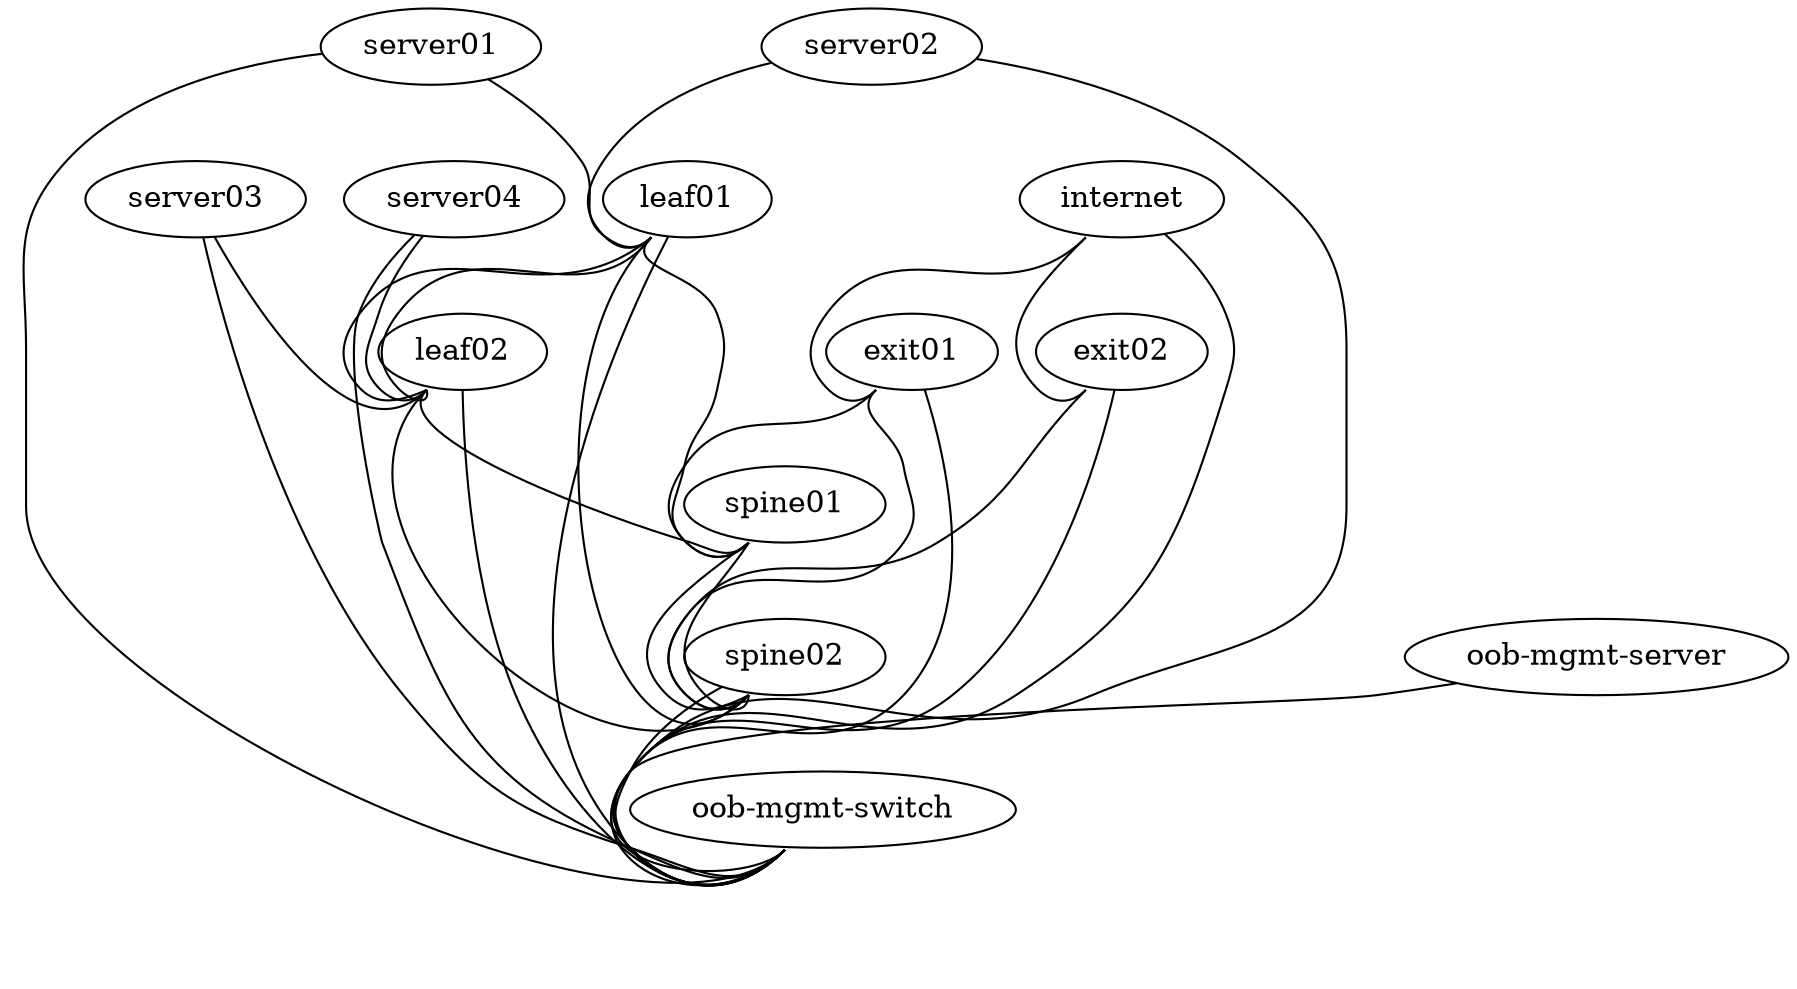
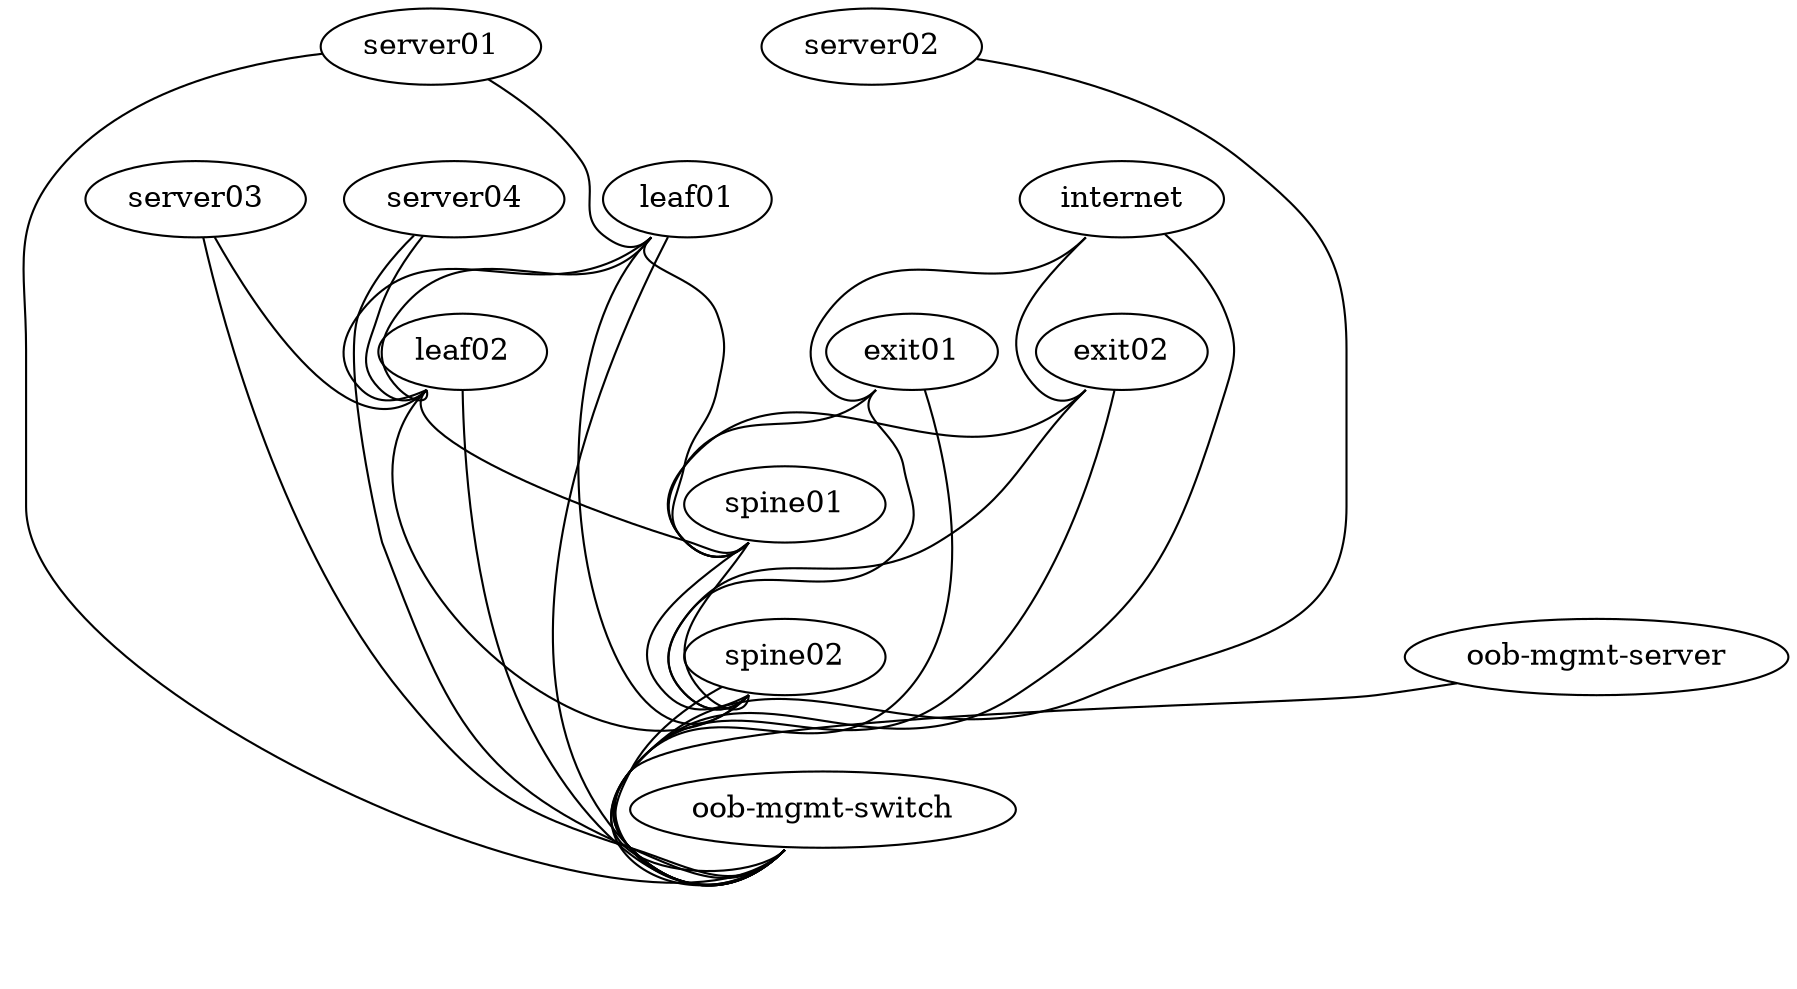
(623, 137) -> none
none -> (907, 429)
